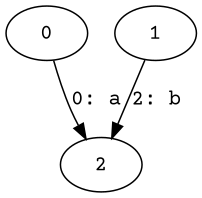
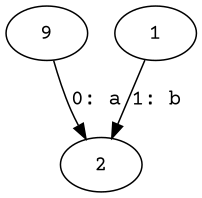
(47, 33) -> (47, 33)
(157, 99) -> (157, 99)
